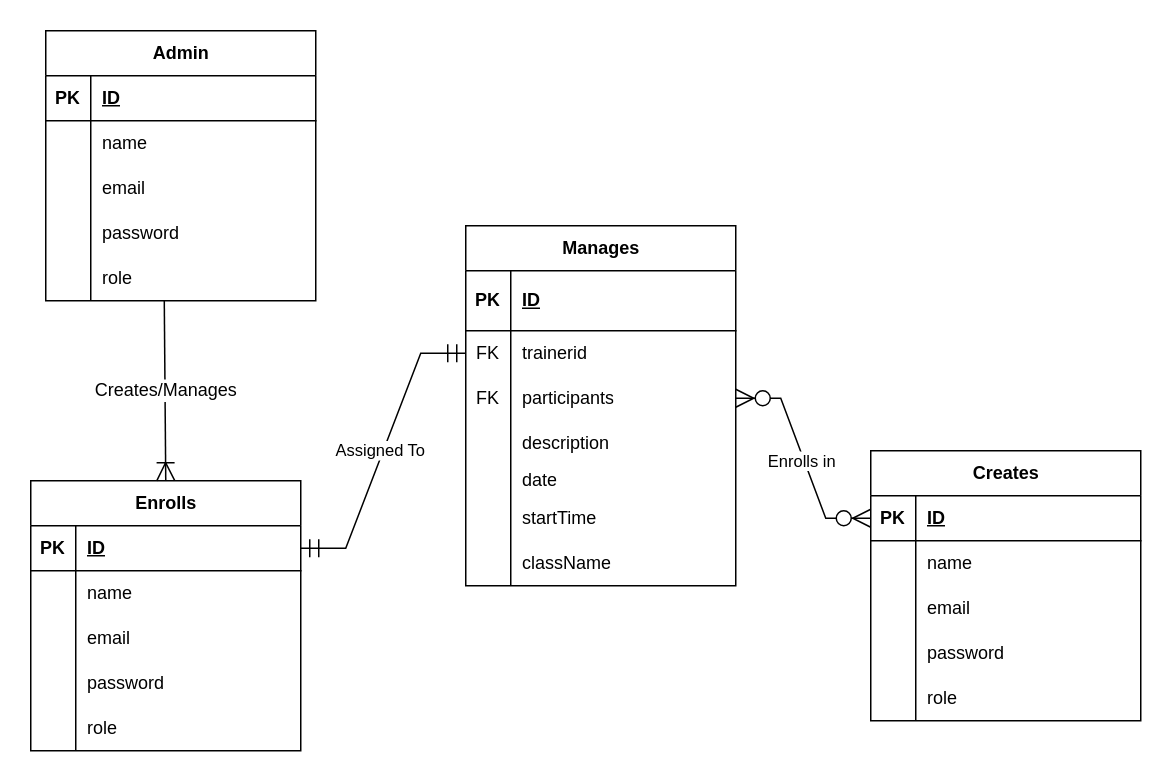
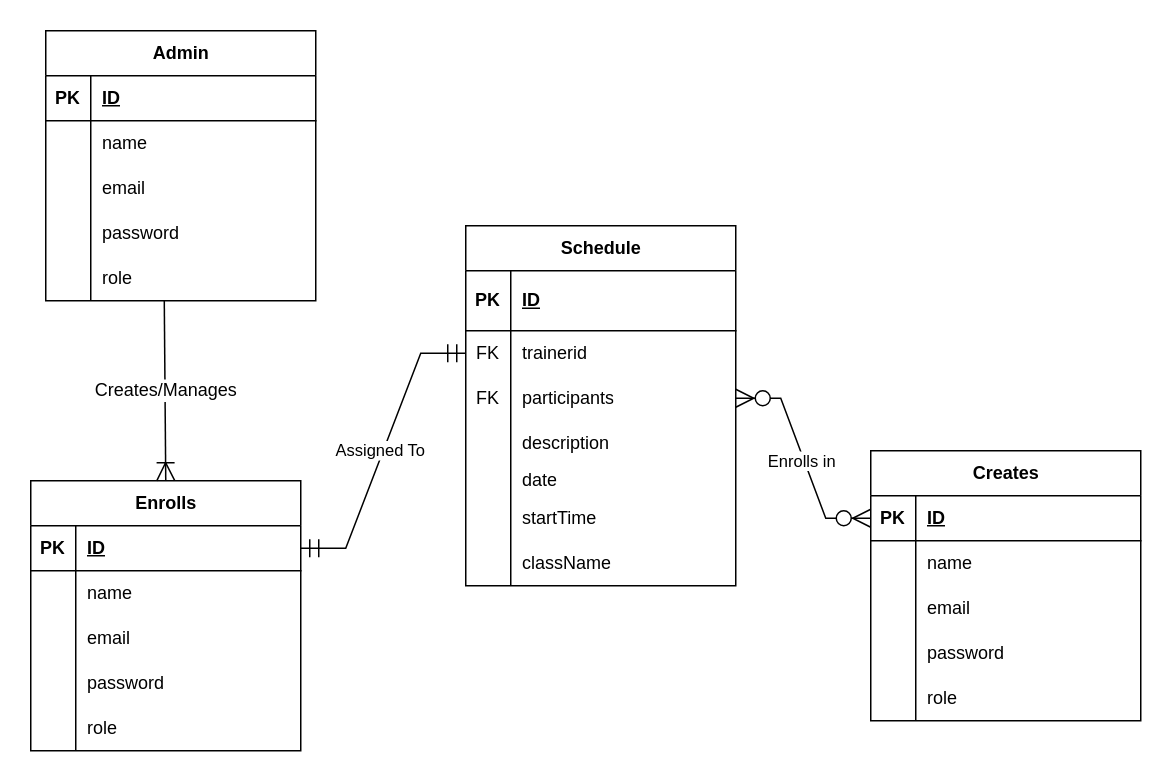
(602, 248) -> (602, 248)
